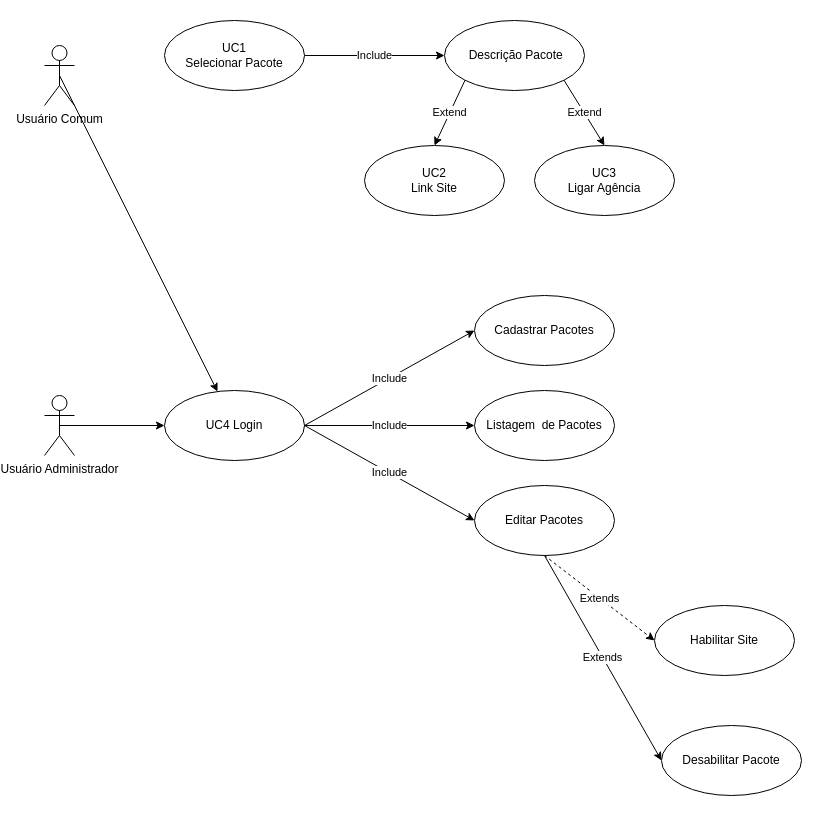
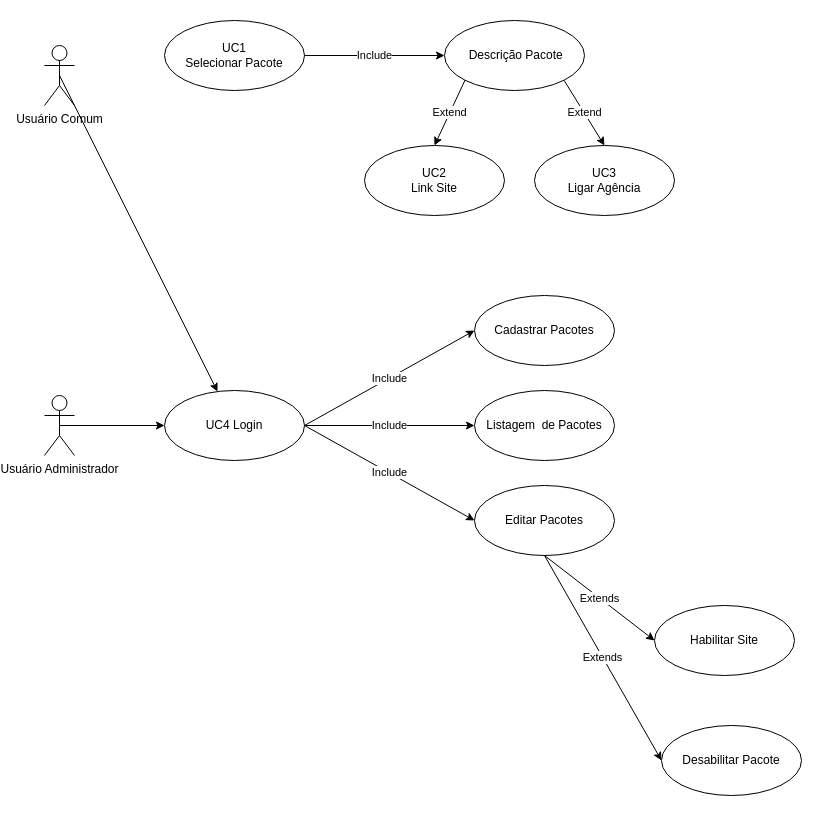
(570, 575) -> (570, 575)
